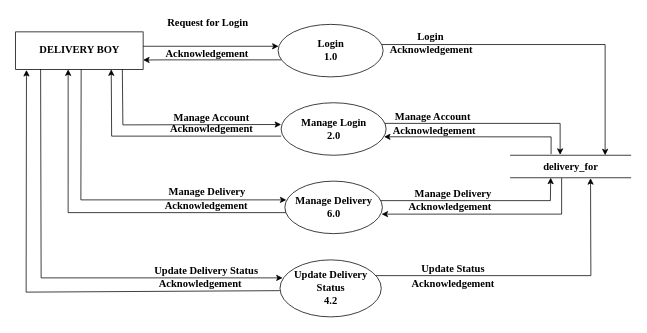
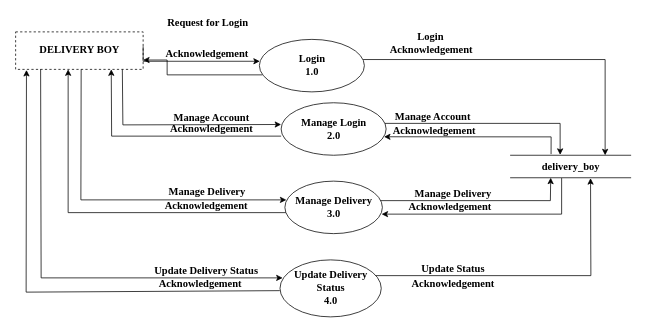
(79, 51) -> (79, 51)
(330, 51) -> (312, 66)
(571, 167) -> (571, 167)
(334, 207) -> (334, 207)
(331, 288) -> (331, 288)
